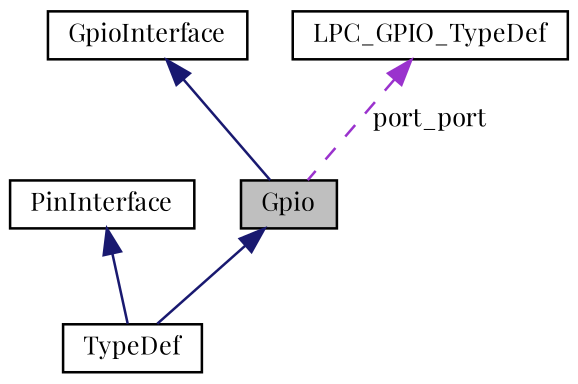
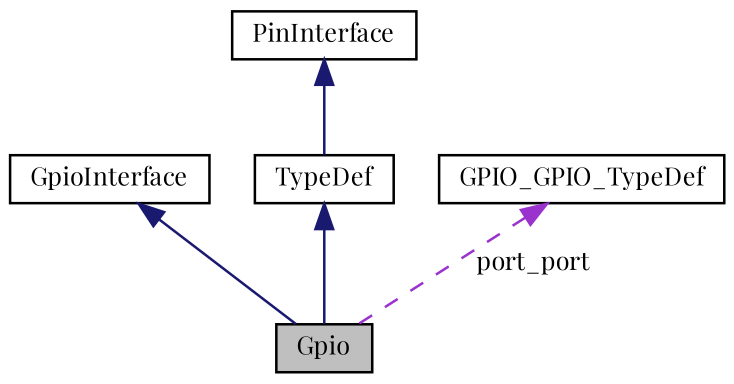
(430, 35) -> (582, 179)
(201, 285) -> (324, 277)
